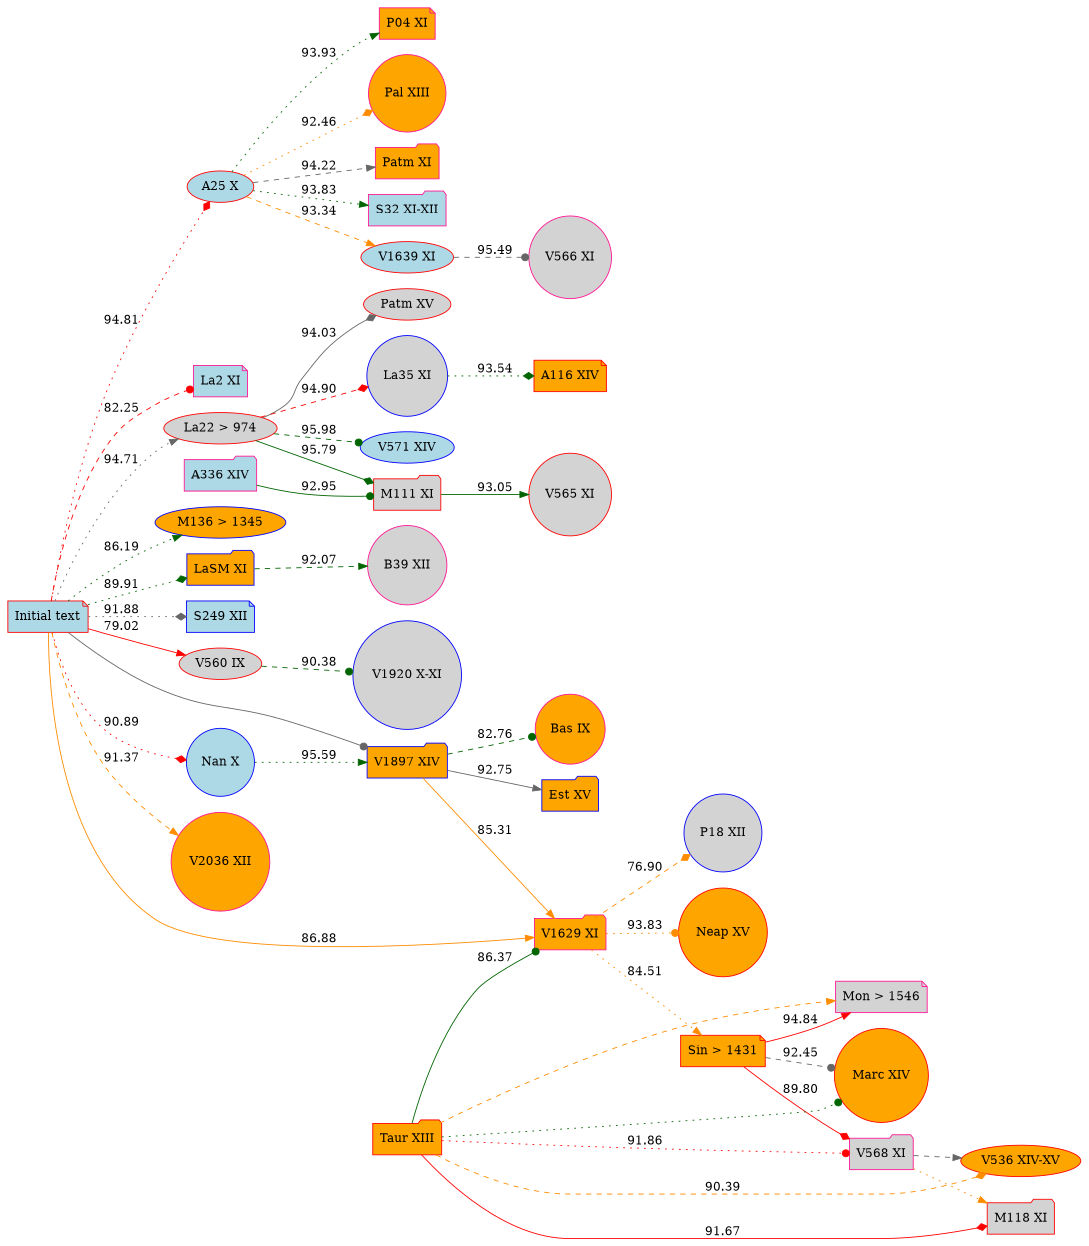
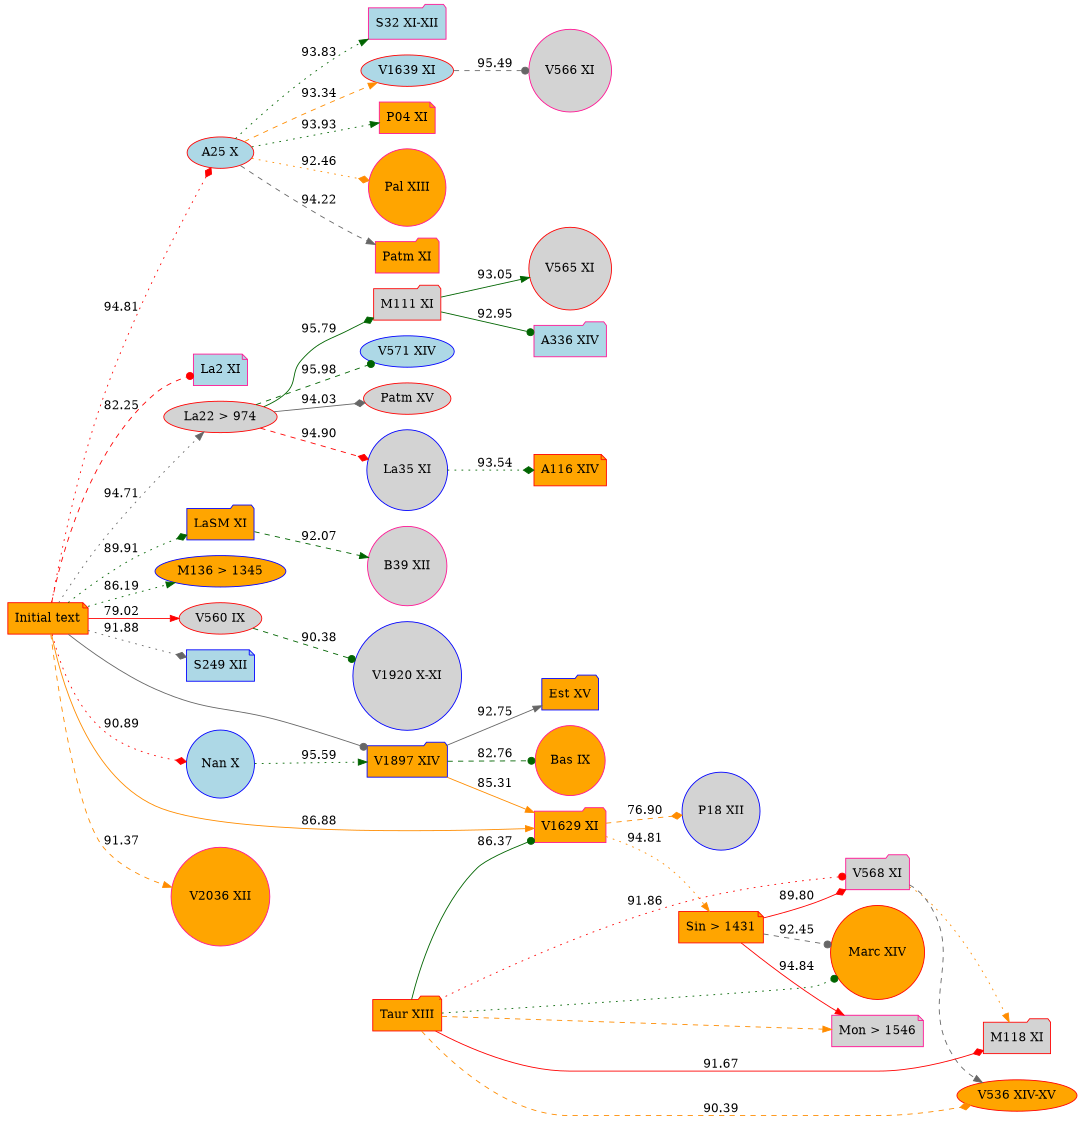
(311, 495) -> (484, 322)
(48, 617) -> (48, 618)
(723, 932) -> none
(645, 972) -> (645, 839)
